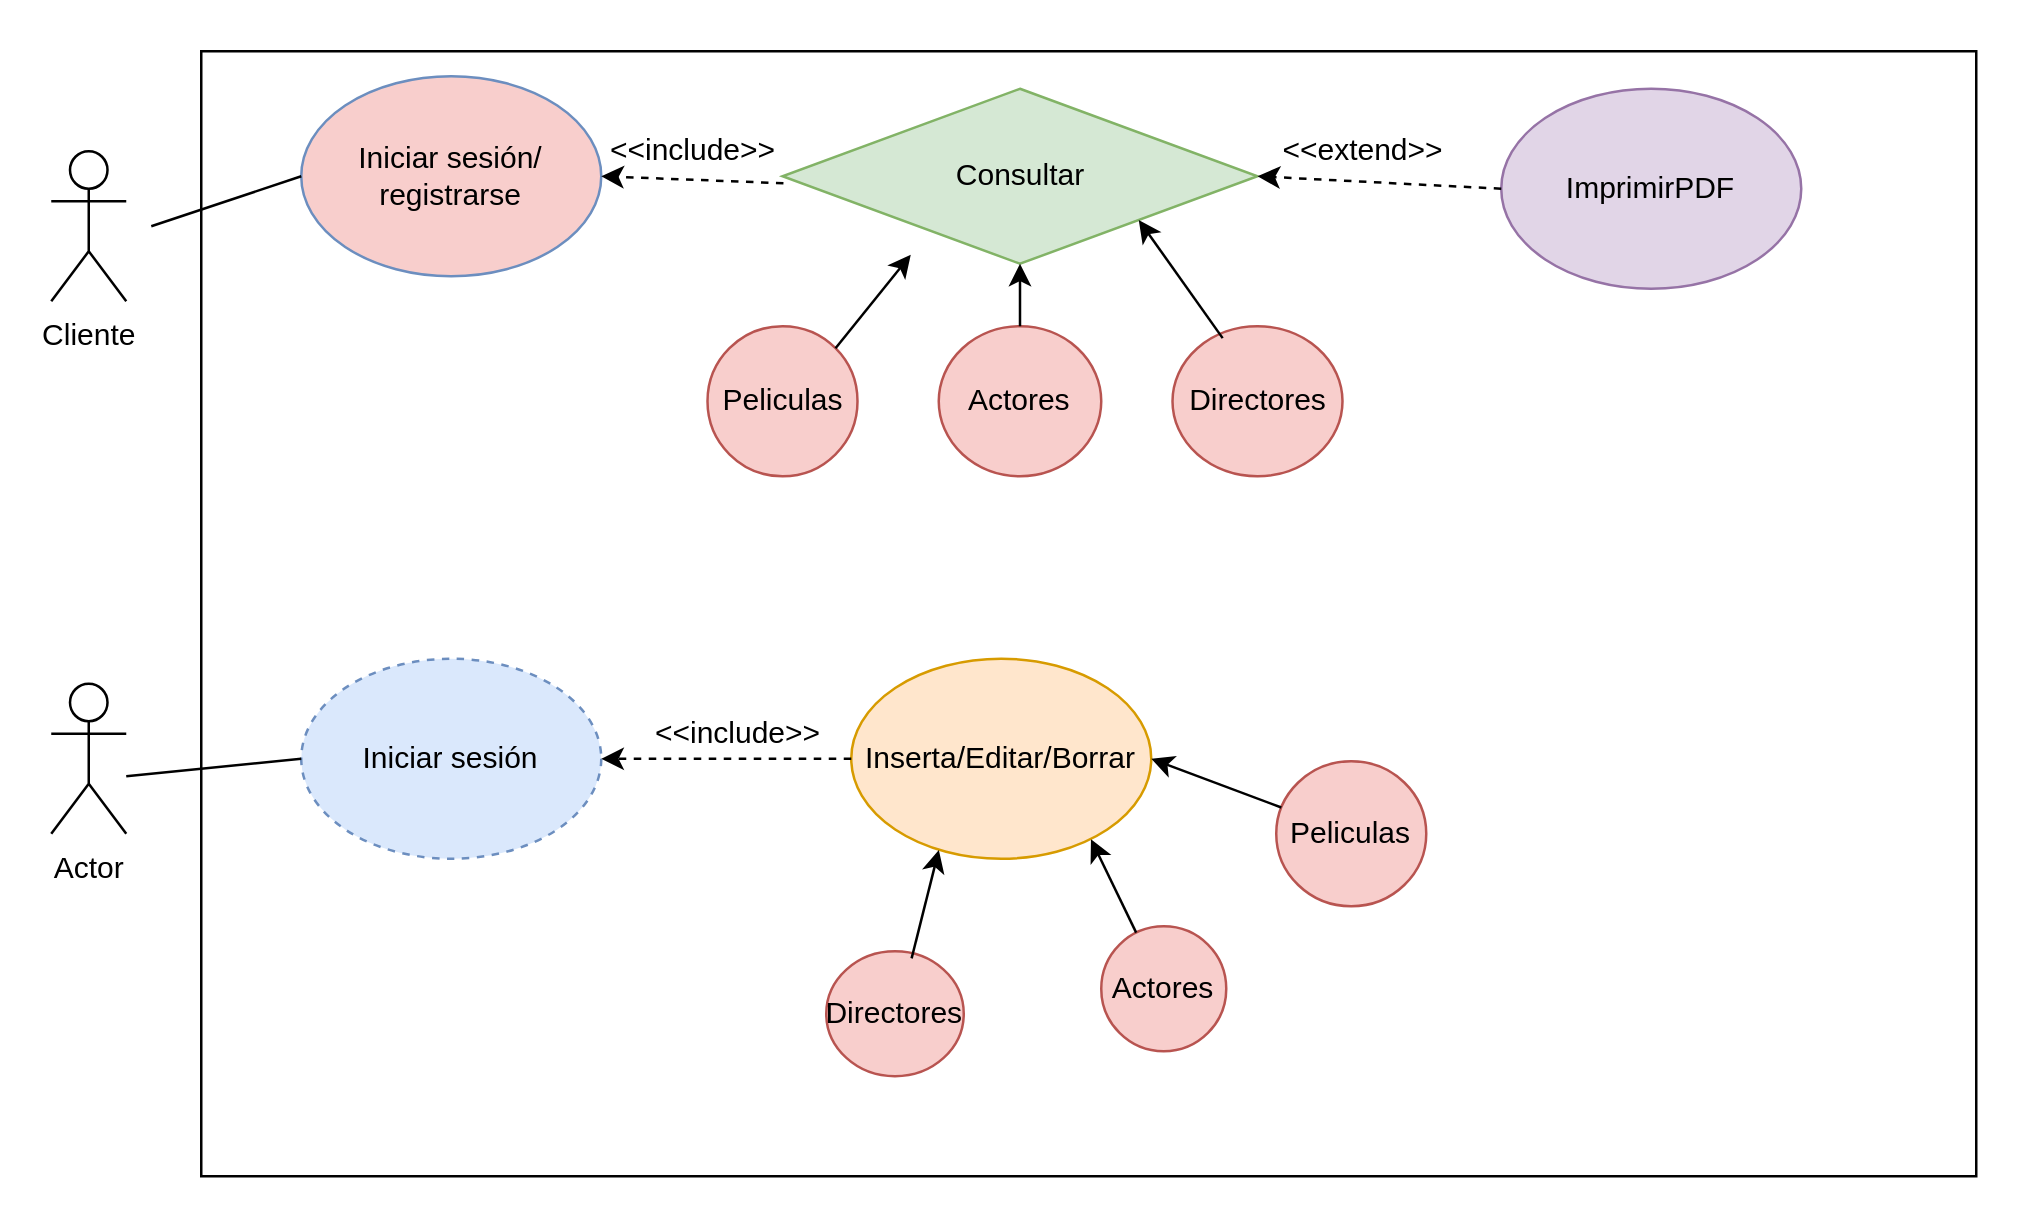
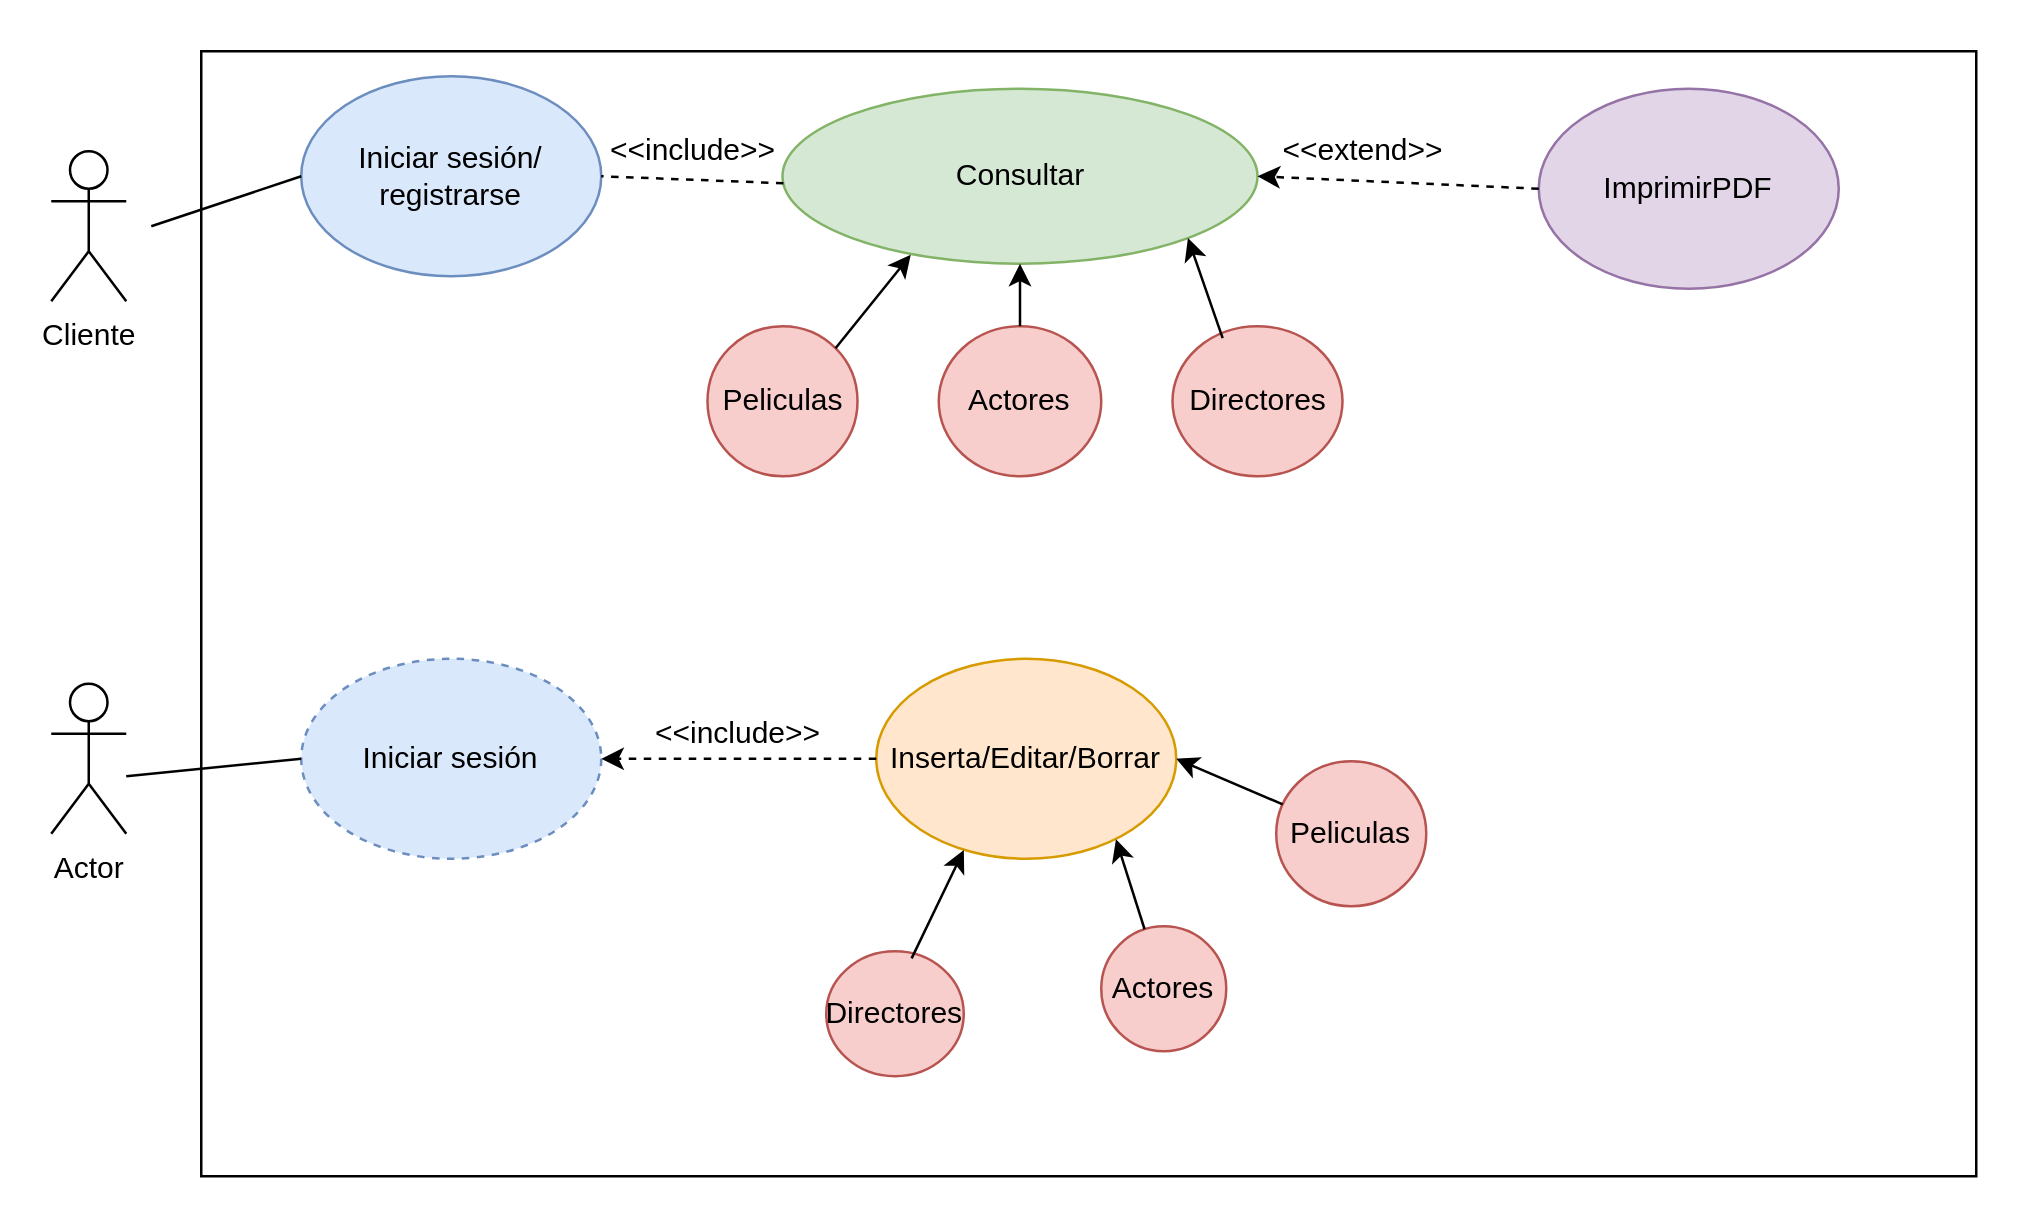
(451, 176) -> (451, 176)
(1020, 176) -> (1020, 176)
(619, 177) -> (611, 177)
(1651, 189) -> (1689, 189)
(1001, 759) -> (1026, 759)
